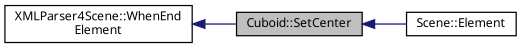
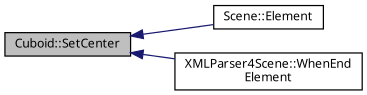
(220, 24) -> (159, 57)
